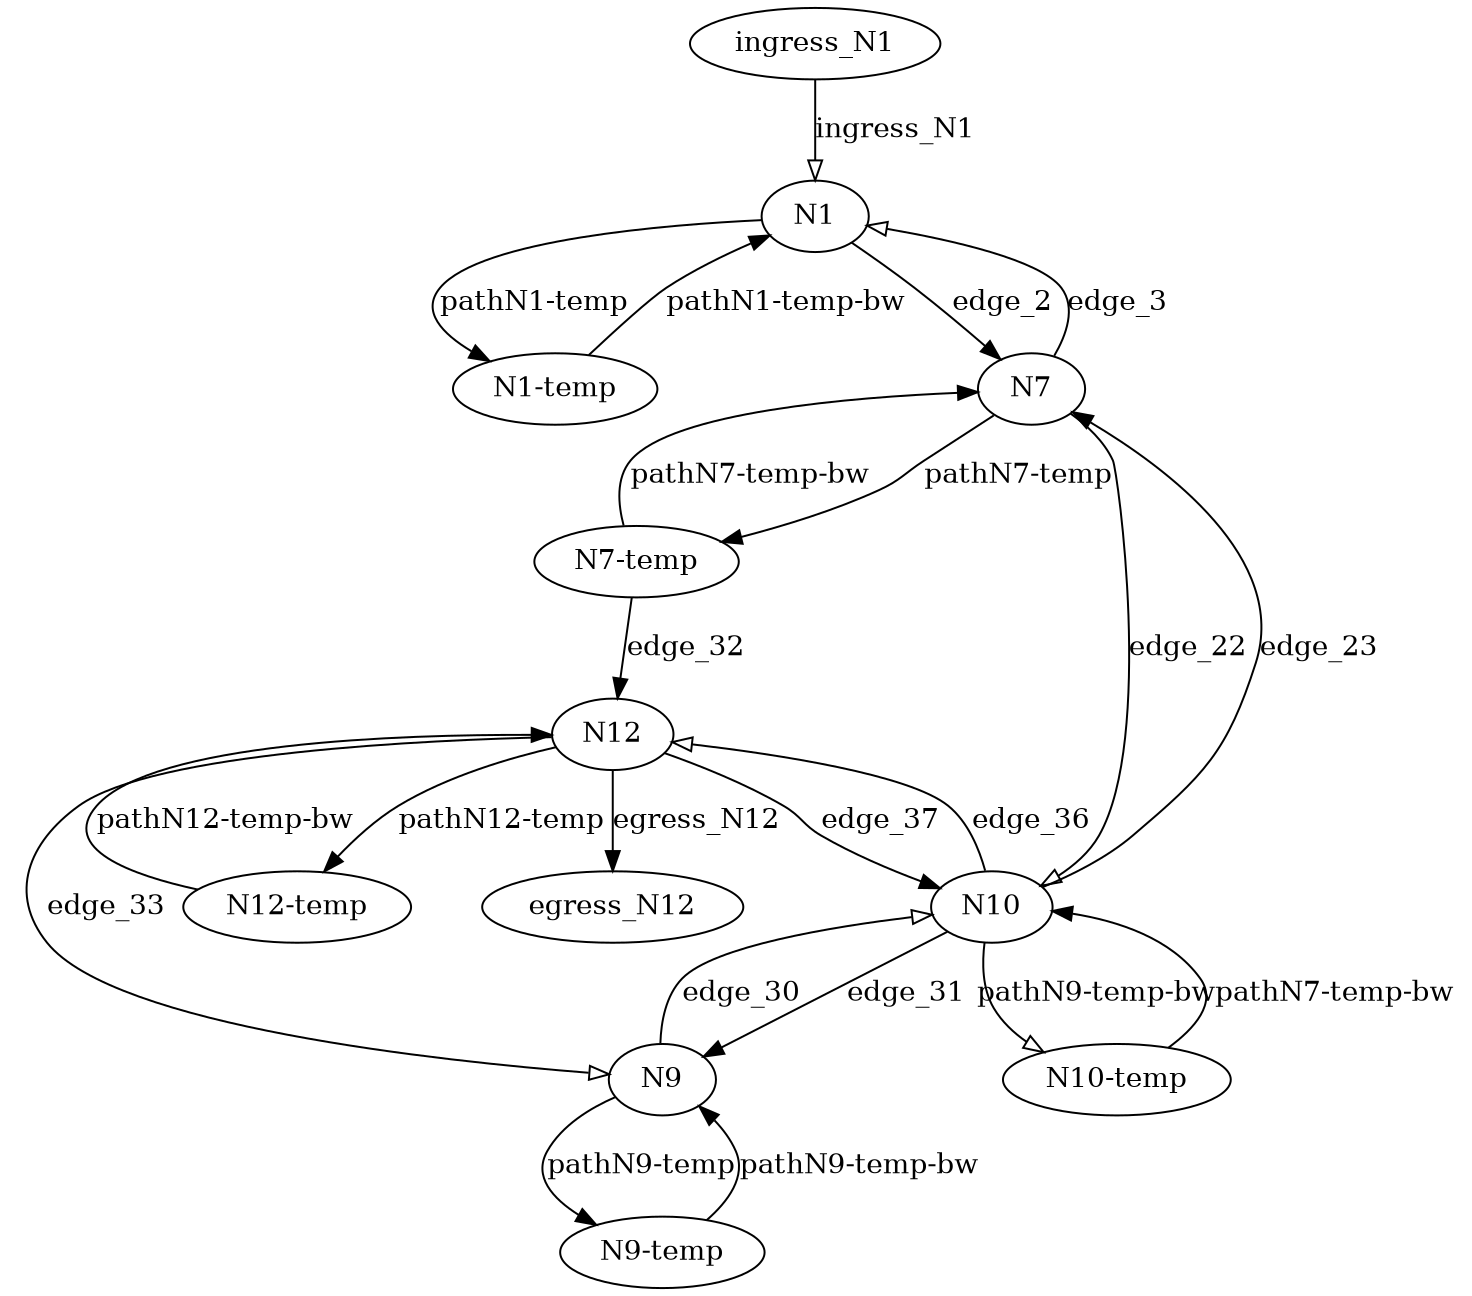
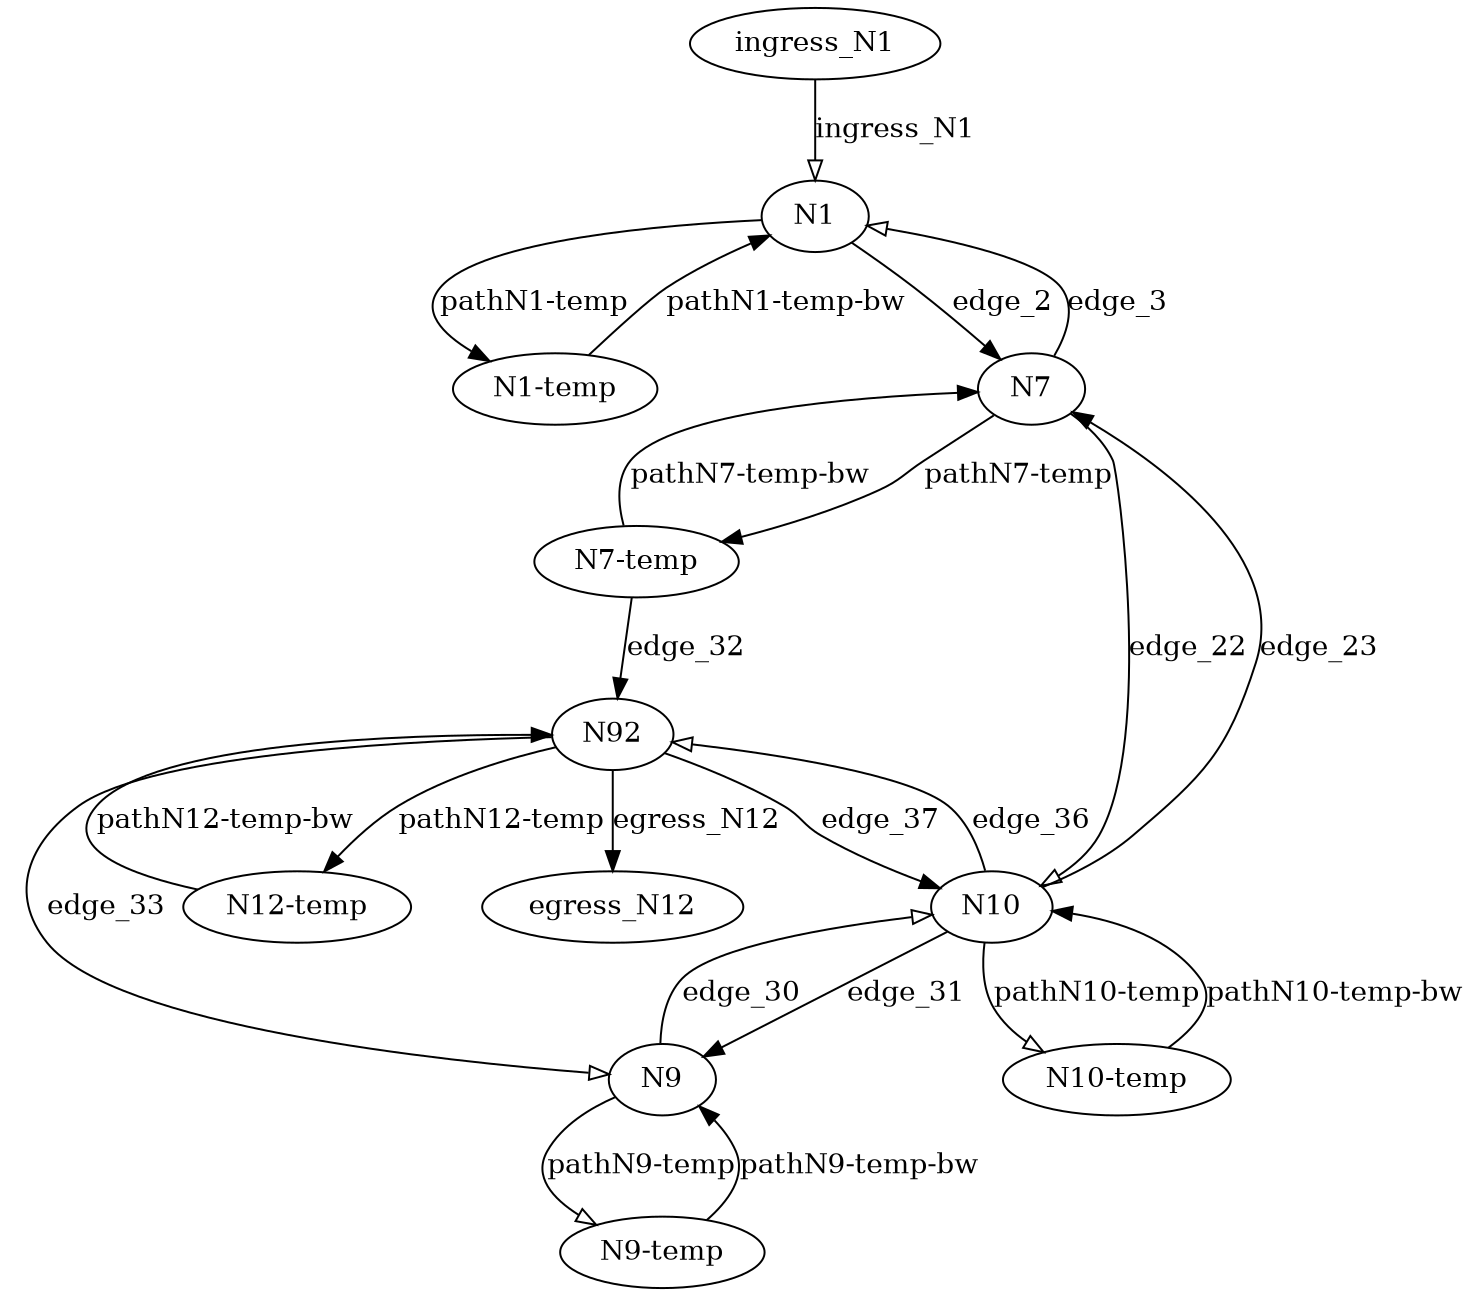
(613, 734) -> (613, 734)
(1097, 993) -> (1097, 993)
(1335, 993) -> (1335, 993)
(550, 1148) -> (550, 1148)
